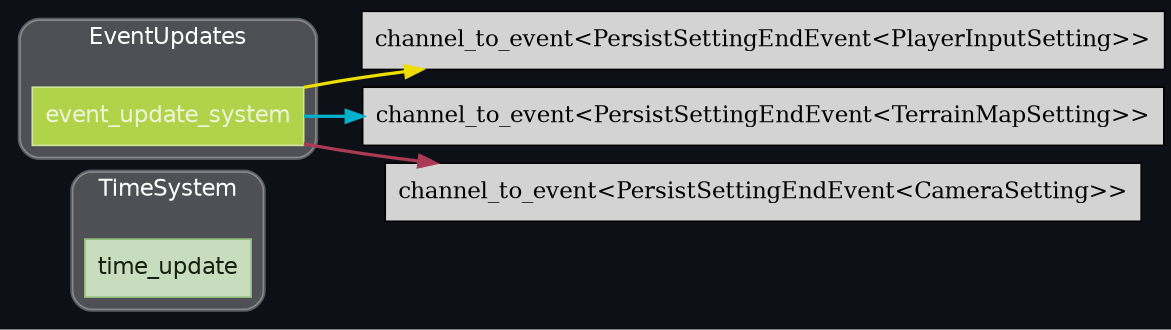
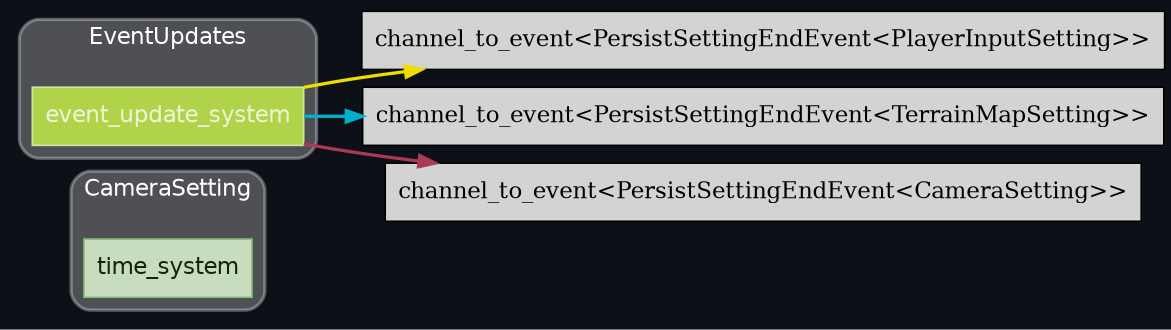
(168, 190) -> (168, 190)
(168, 268) -> (168, 268)
